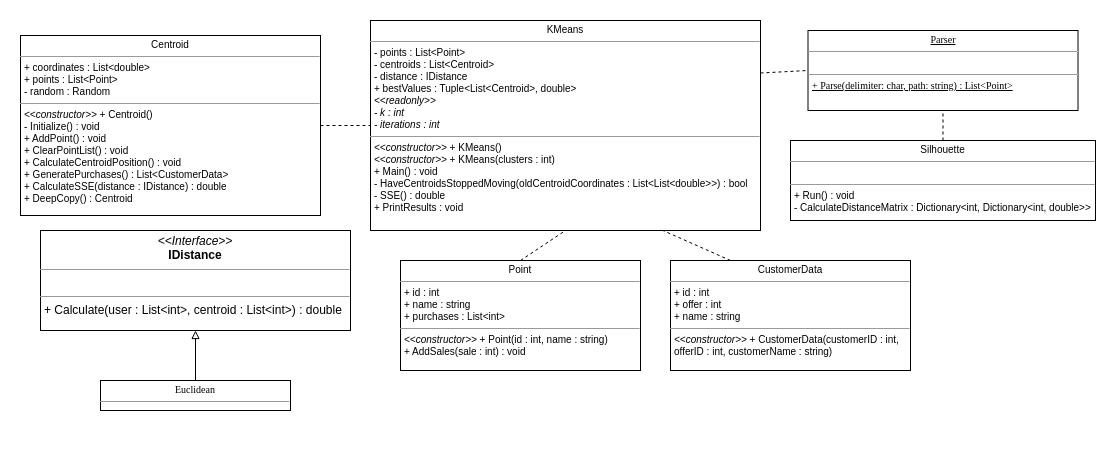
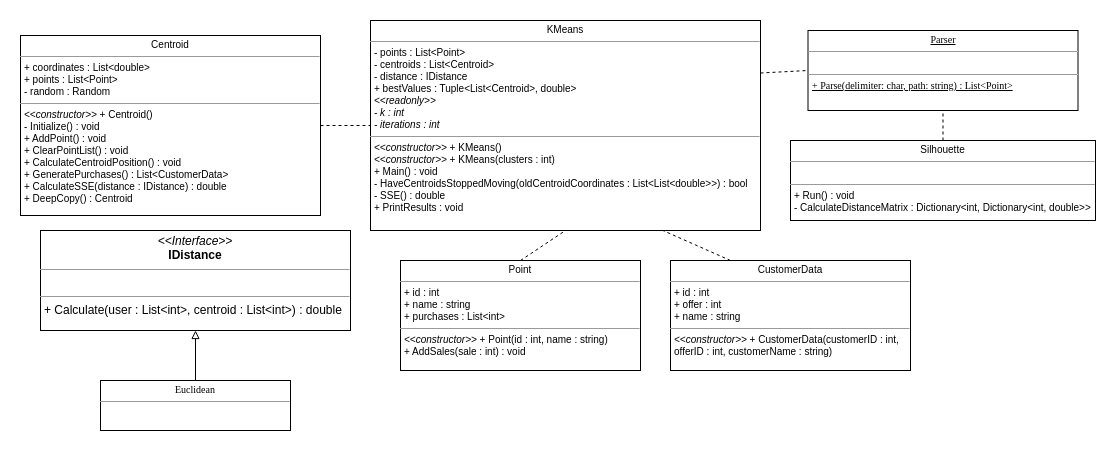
(196, 396) -> (196, 406)
